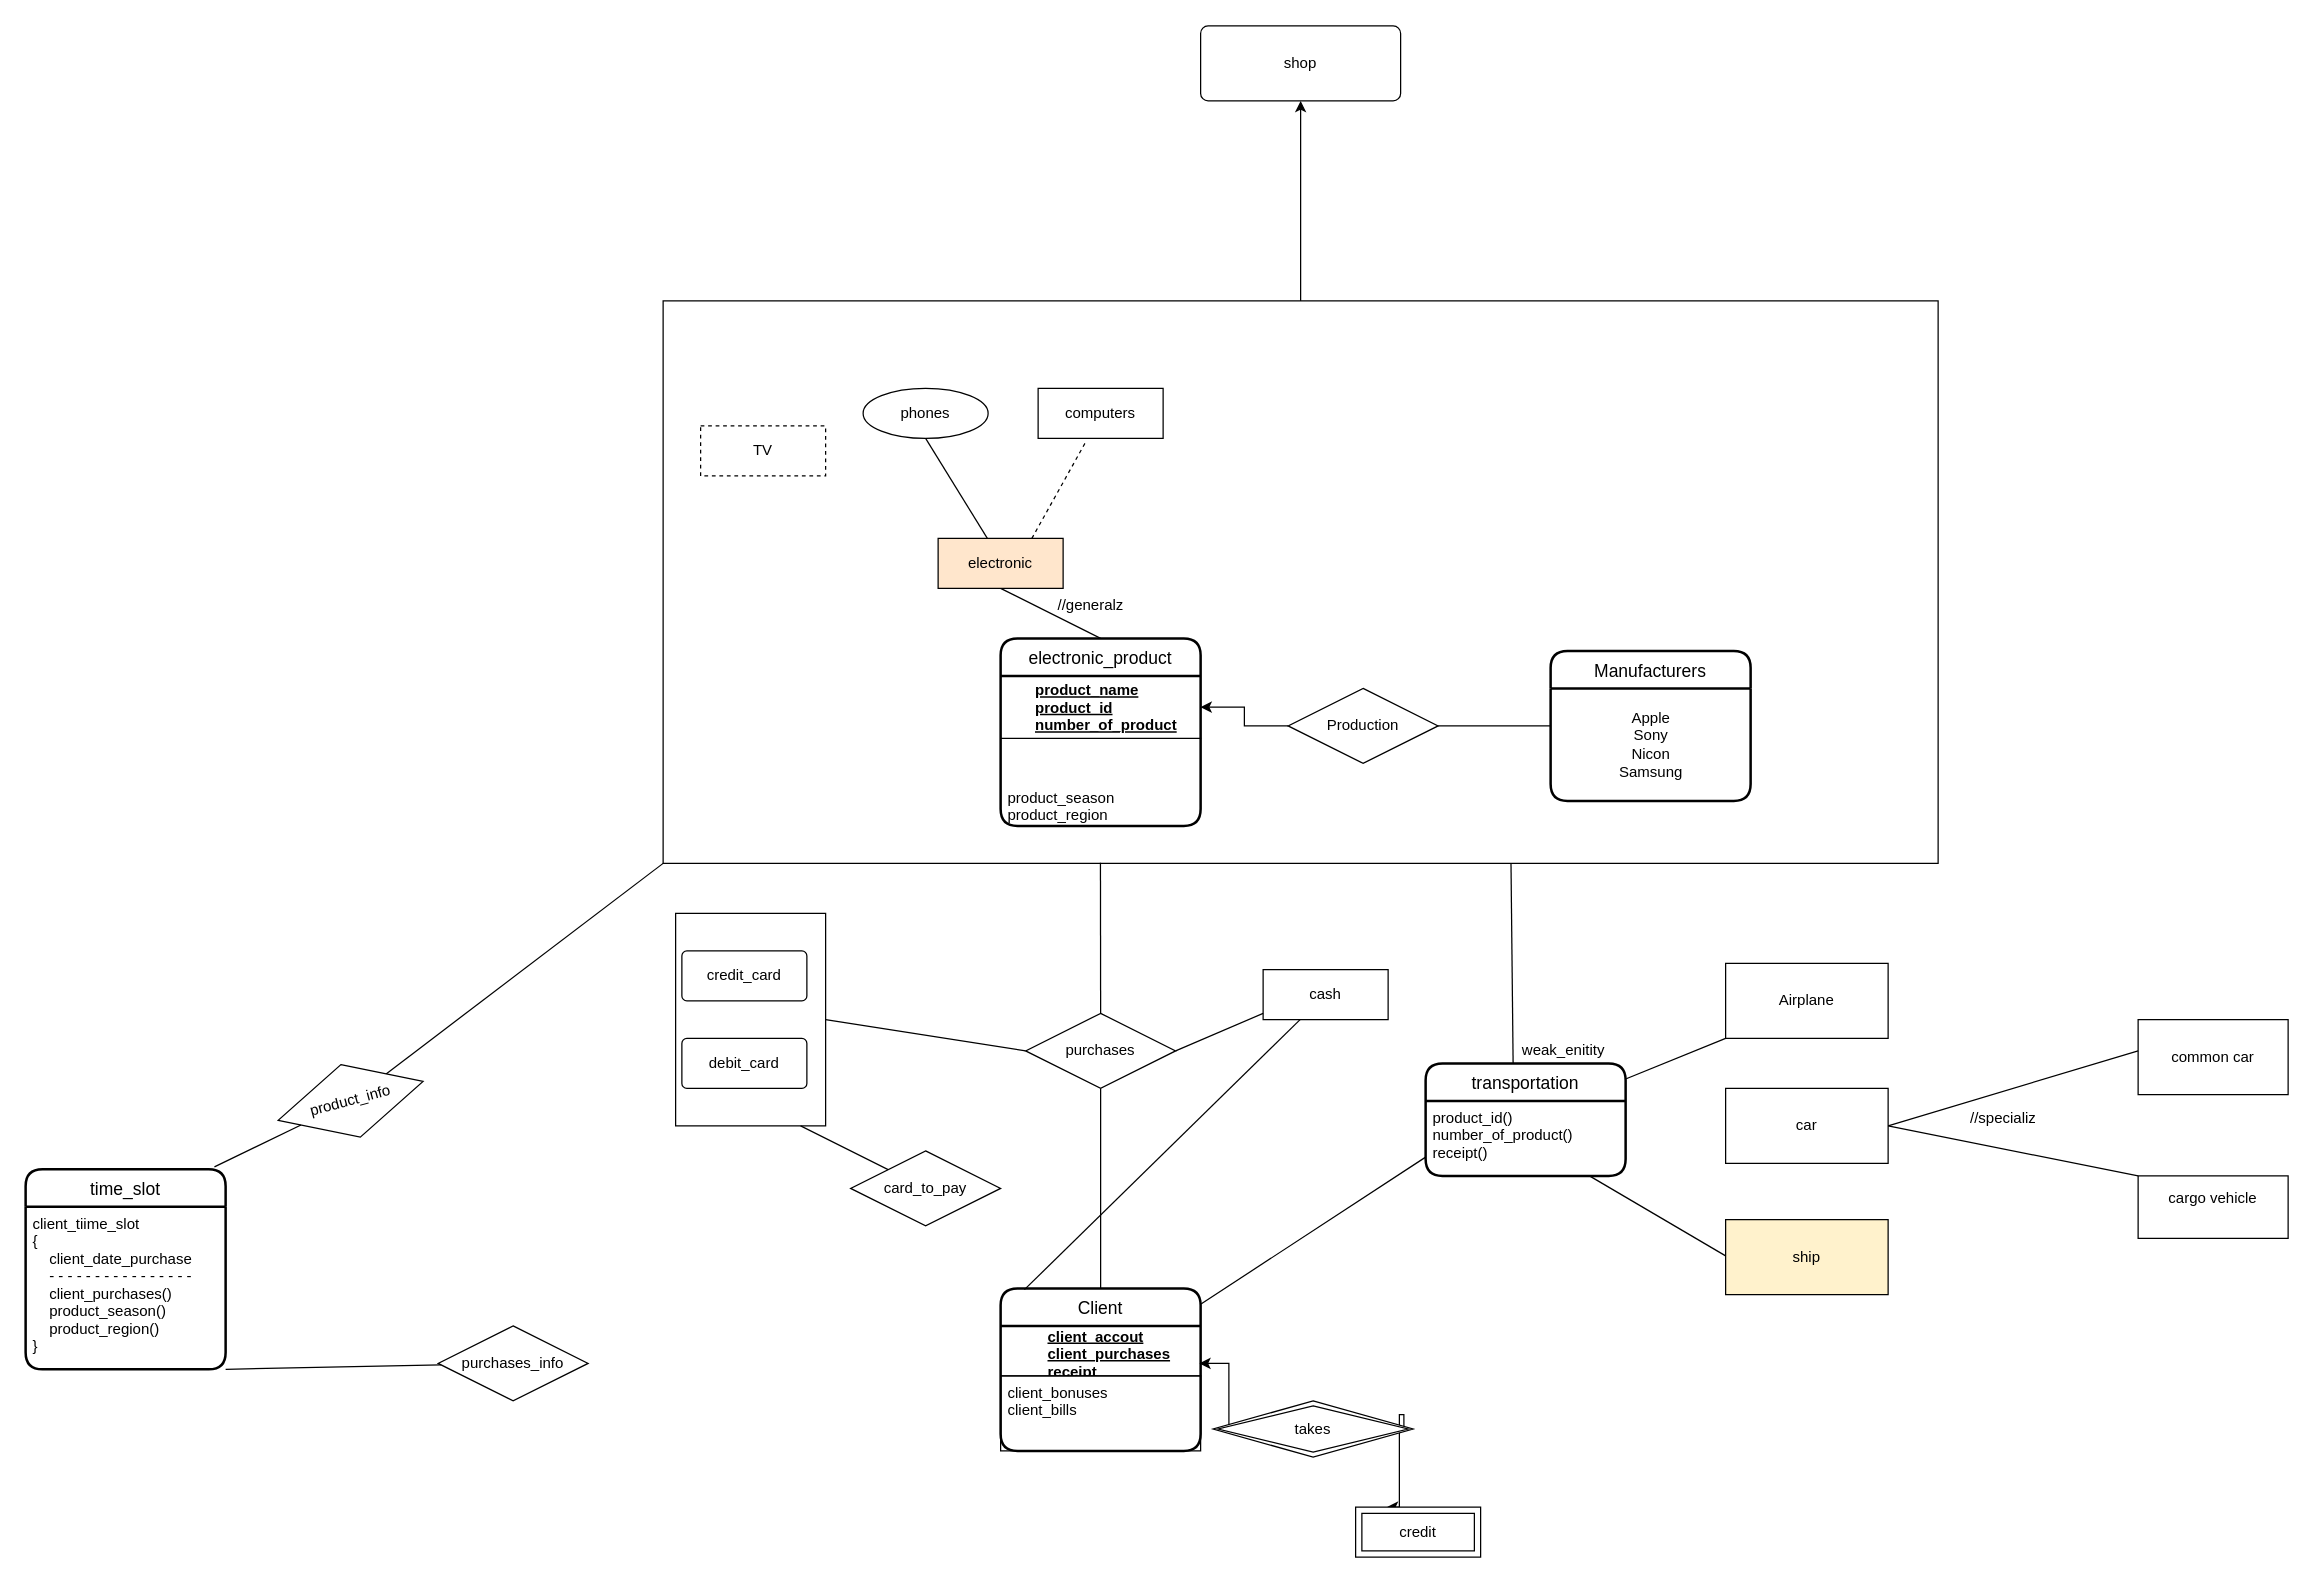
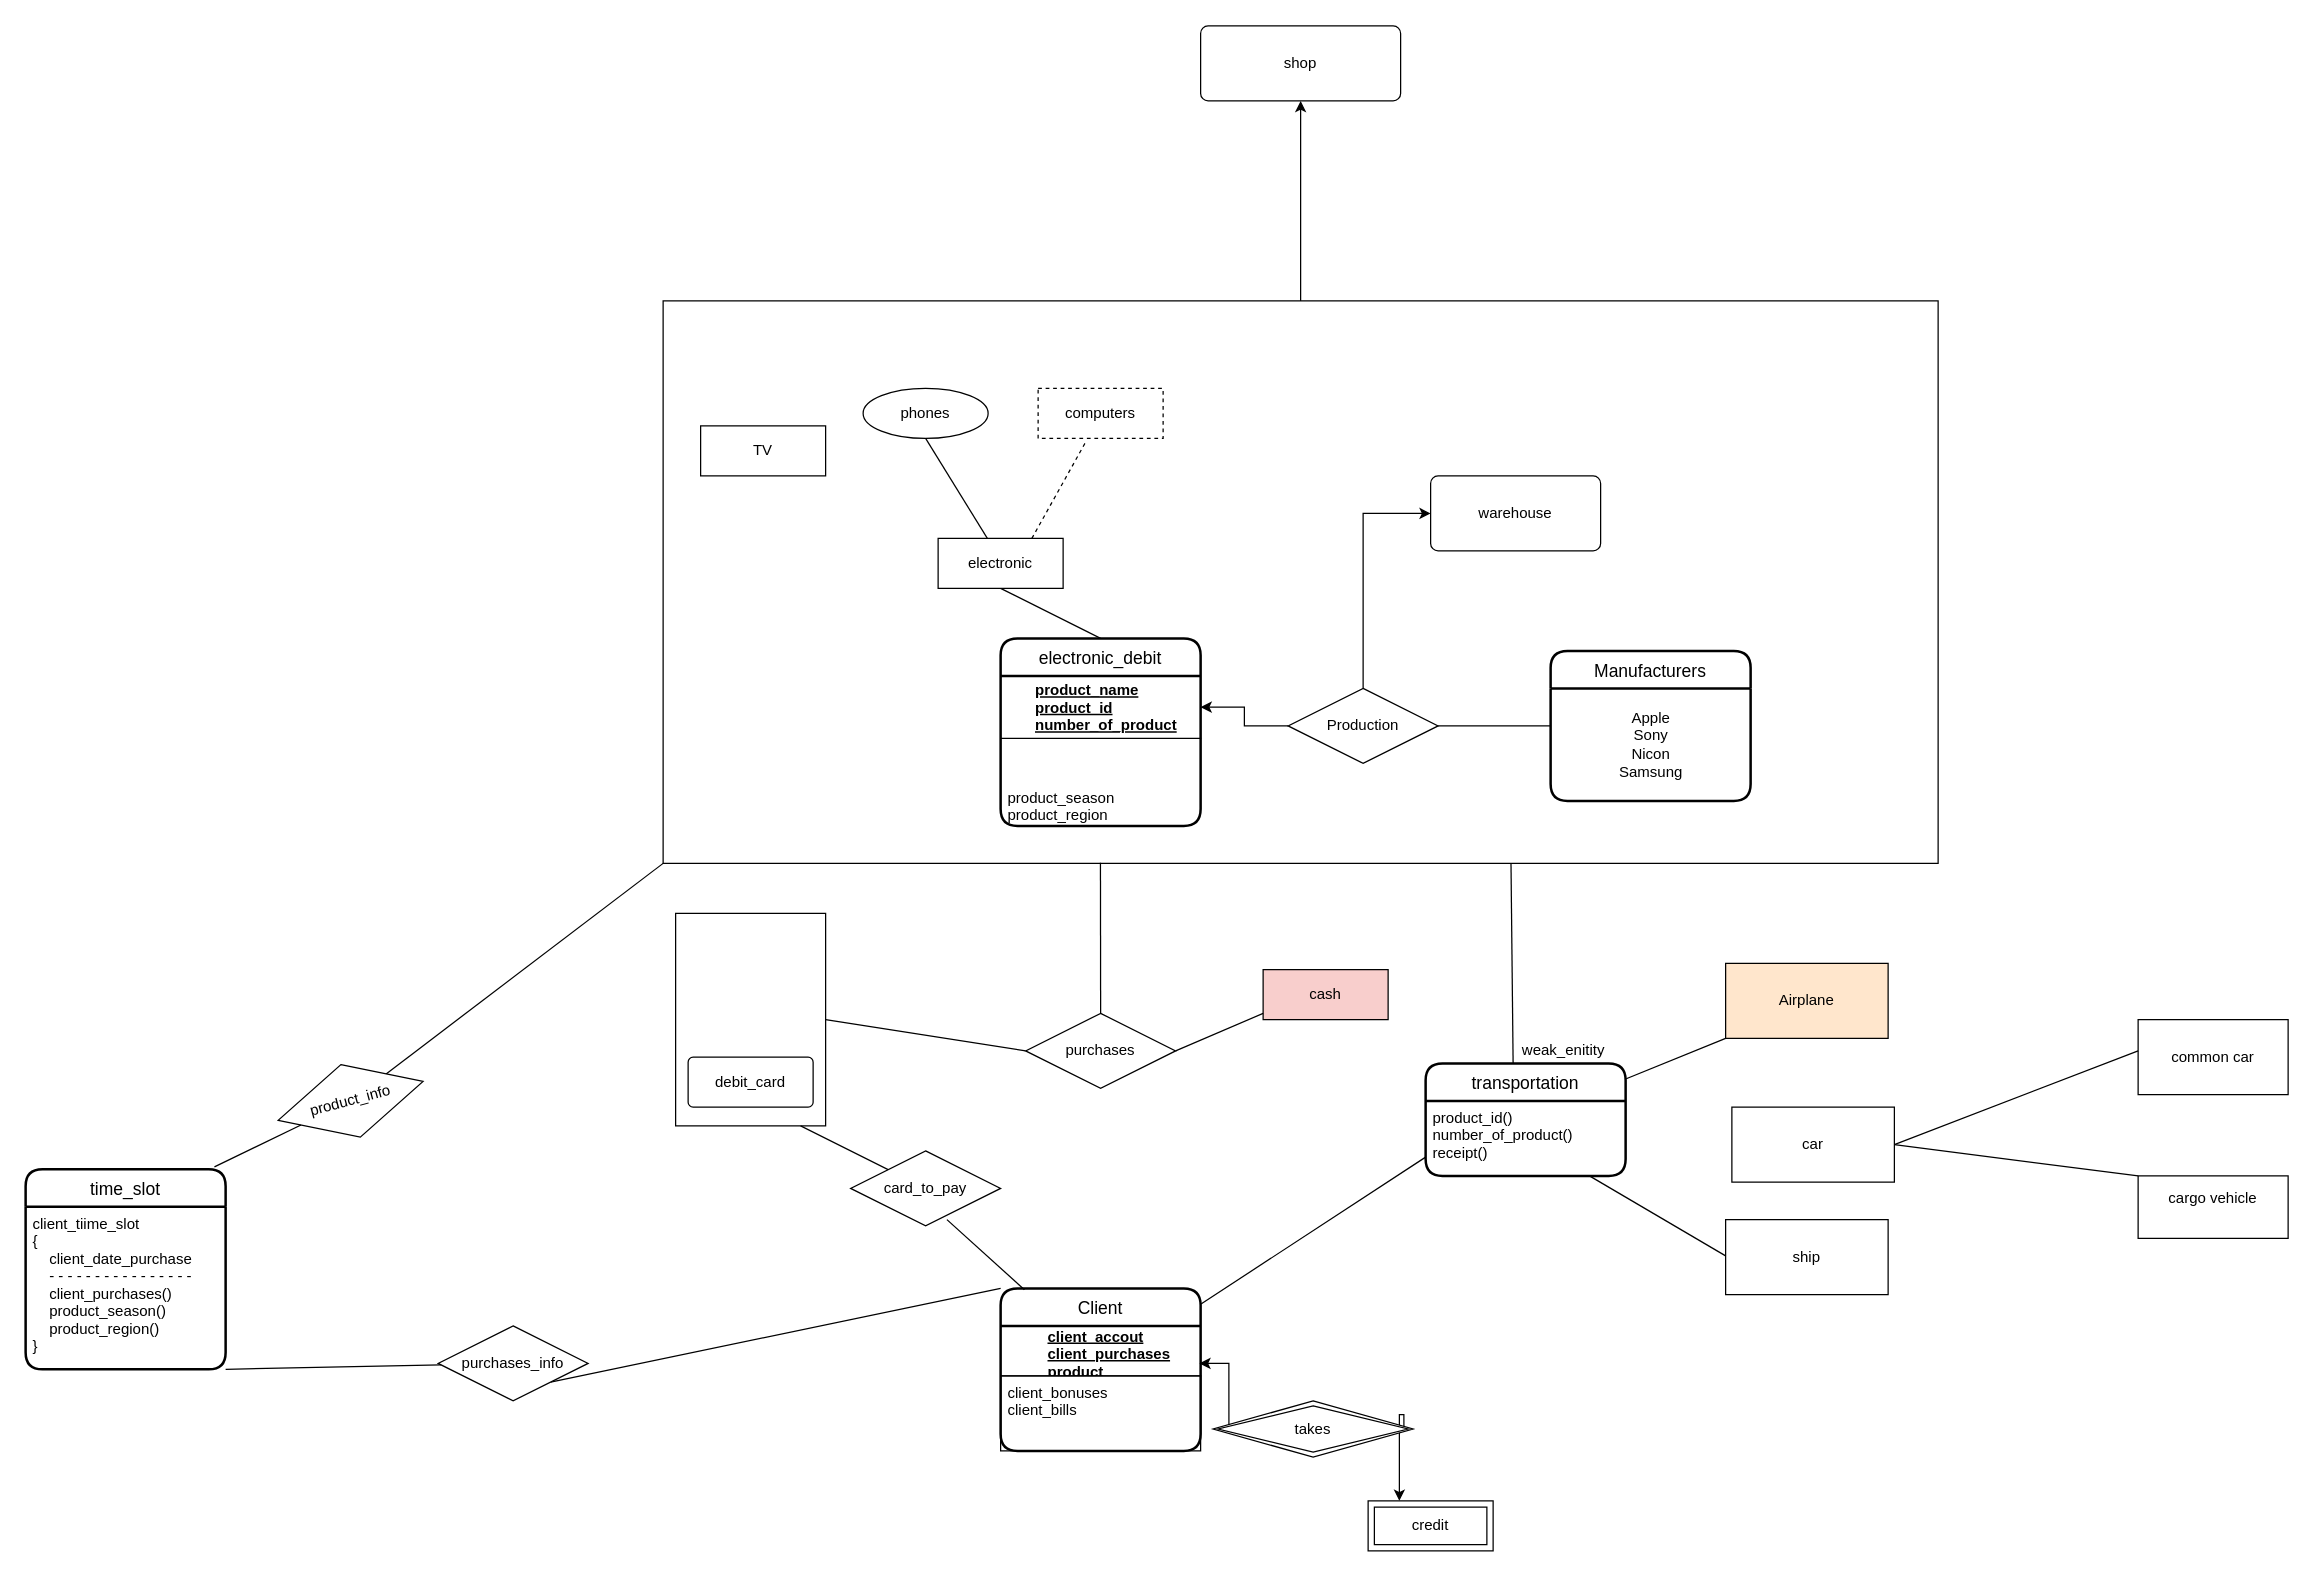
(1101, 413) -> (1101, 413)
(763, 451) -> (763, 451)
none -> (1516, 513)
(1001, 563) -> (1001, 563)
none -> (1363, 571)
(1107, 607) -> none
(1100, 658) -> (1100, 658)
(744, 976) -> none
(1326, 994) -> (1326, 994)
(1807, 1001) -> (1807, 1001)
(744, 1063) -> (751, 1082)
(2019, 1119) -> none
(1807, 1126) -> (1813, 1144)
(1163, 1154) -> (985, 1254)
(1101, 1188) -> none
(1807, 1257) -> (1807, 1257)
none -> (775, 1335)
(1098, 1336) -> (1098, 1336)
(1418, 1532) -> (1431, 1526)
